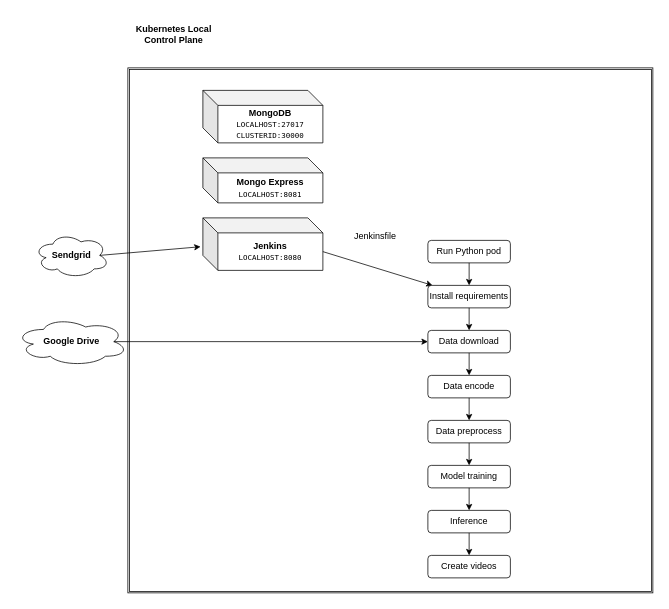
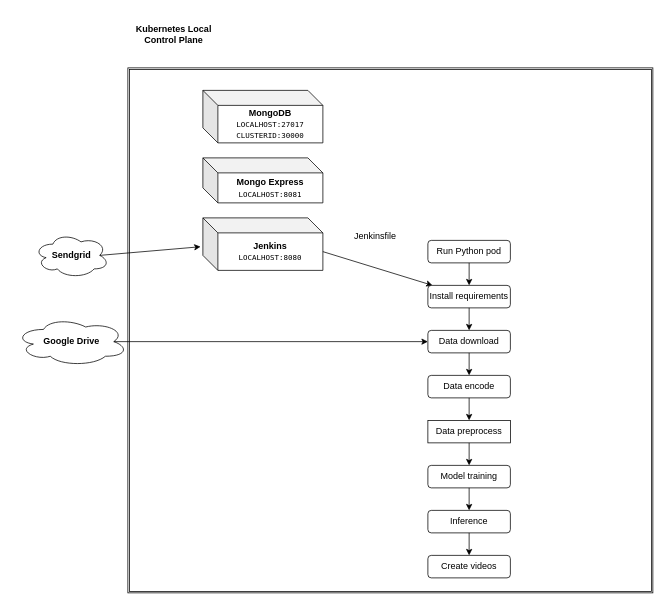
(469, 432) -> (469, 432)
